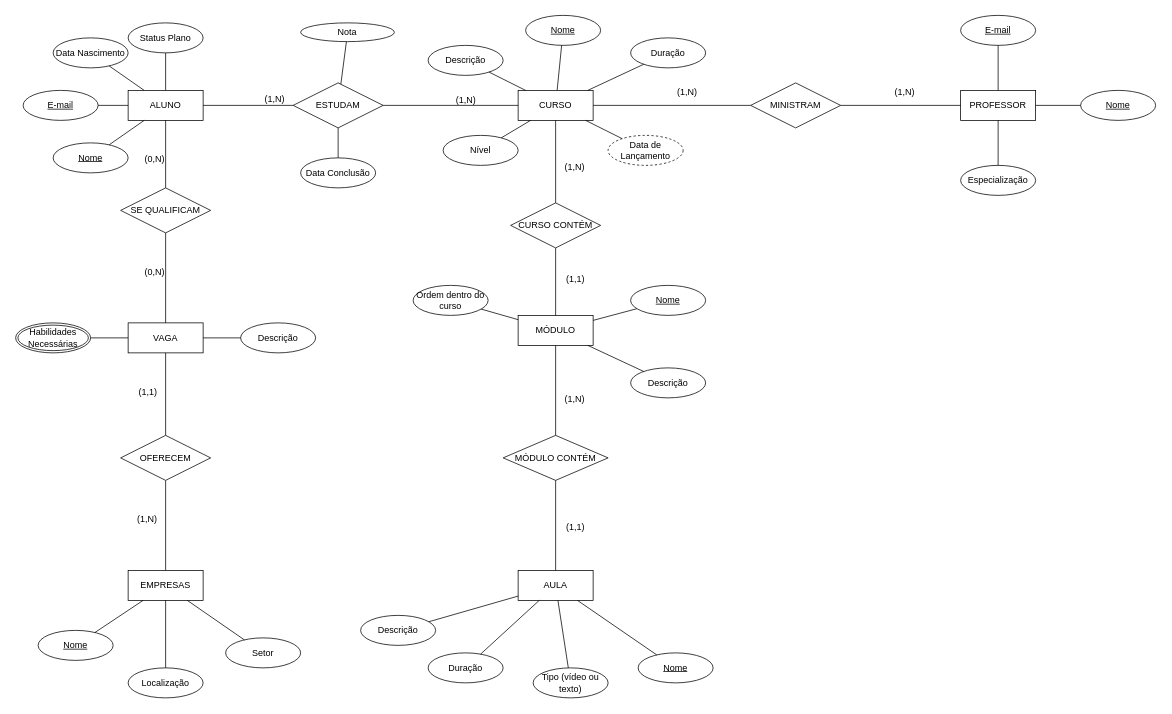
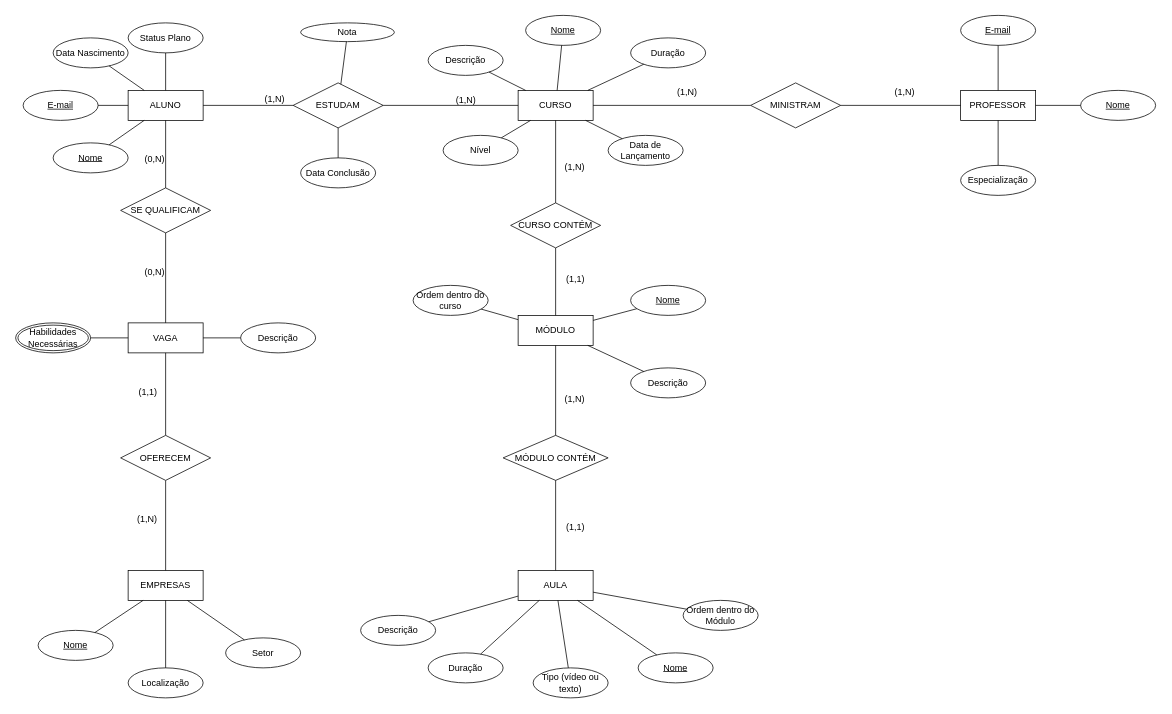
(645, 150) -> (645, 150)
none -> (640, 601)
none -> (720, 615)
